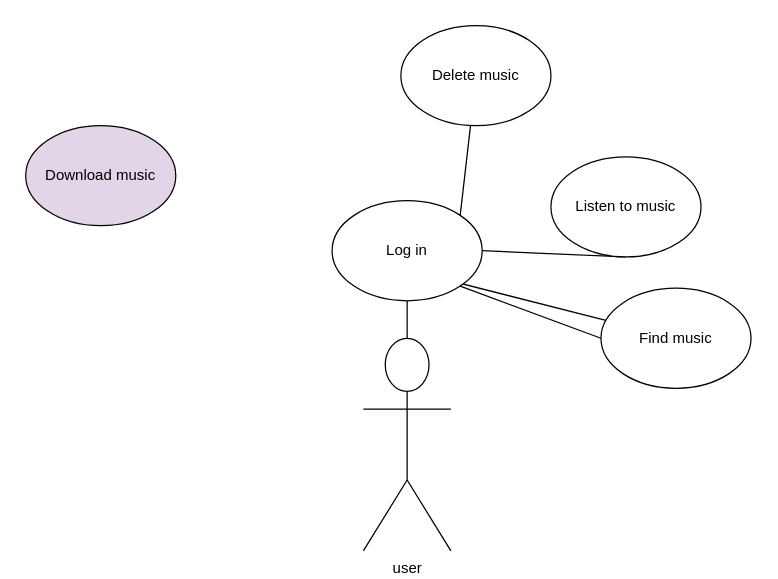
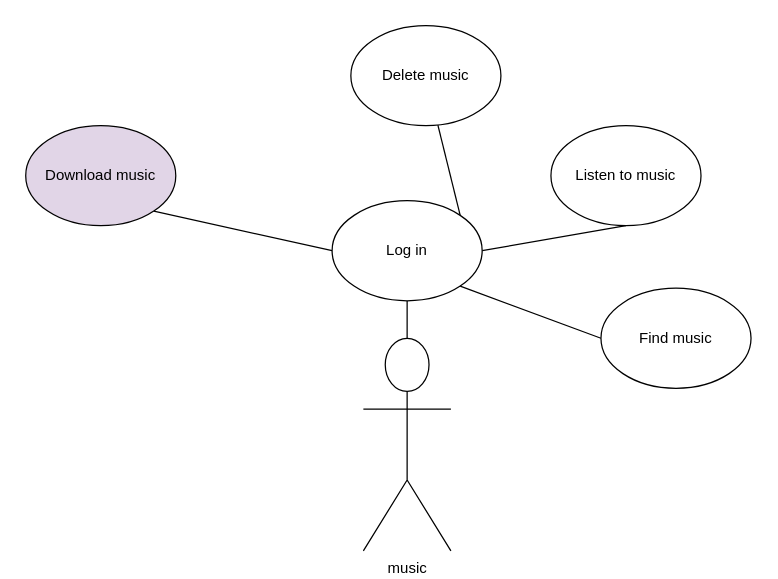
(476, 76) -> (426, 76)
(626, 207) -> (626, 176)
(533, 302) -> (243, 231)
(408, 568) -> (408, 568)
